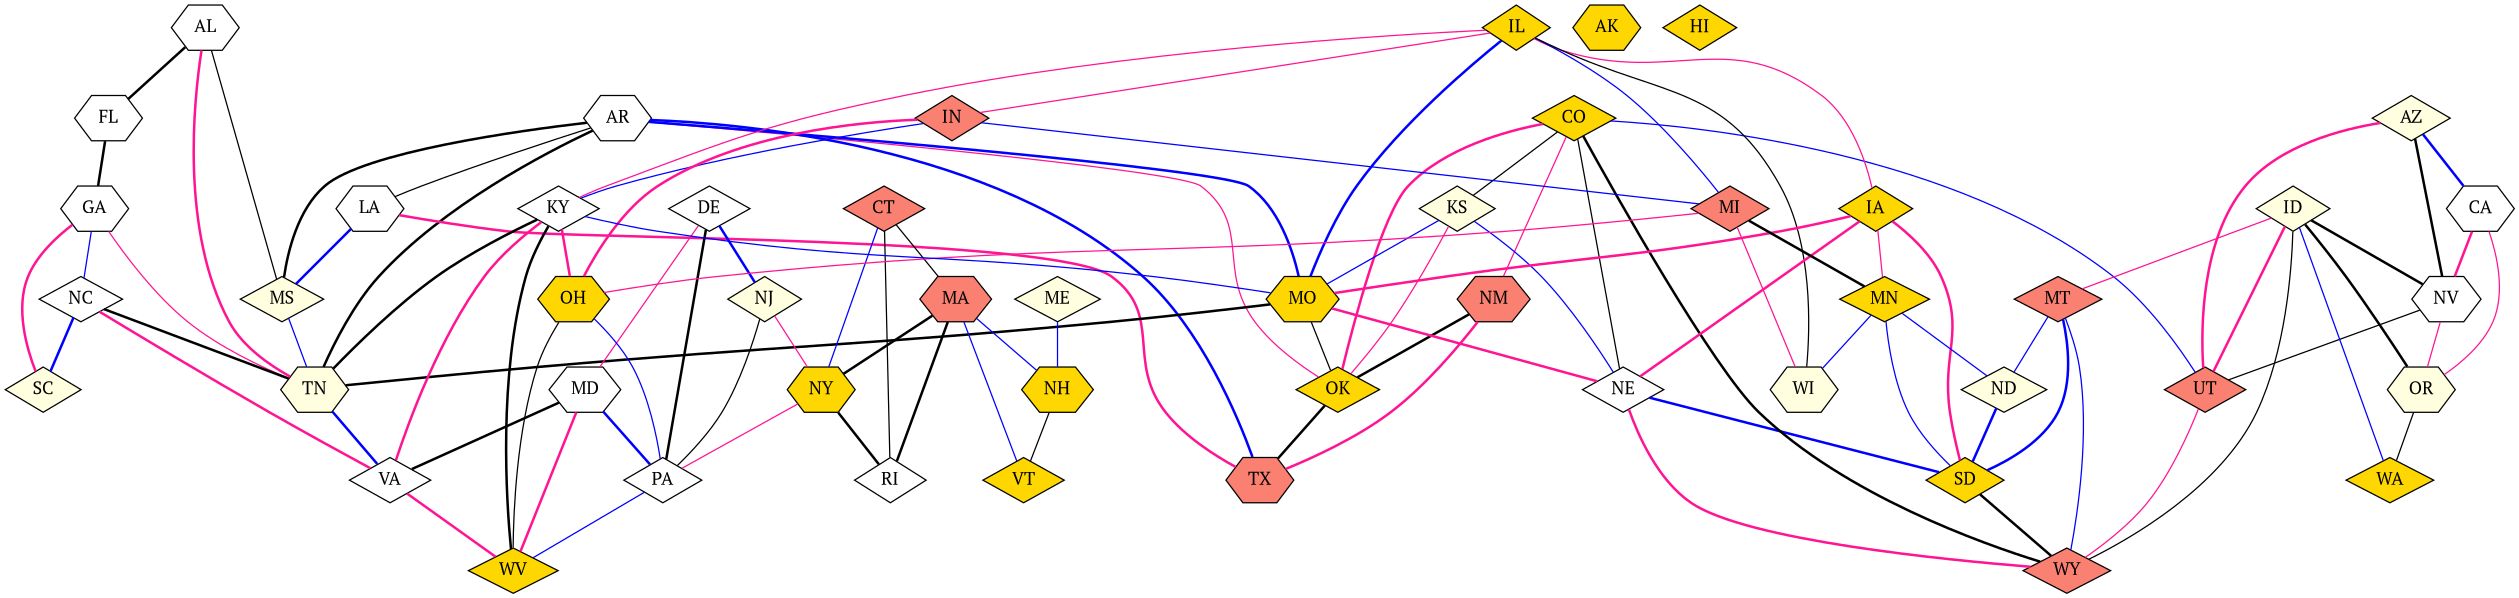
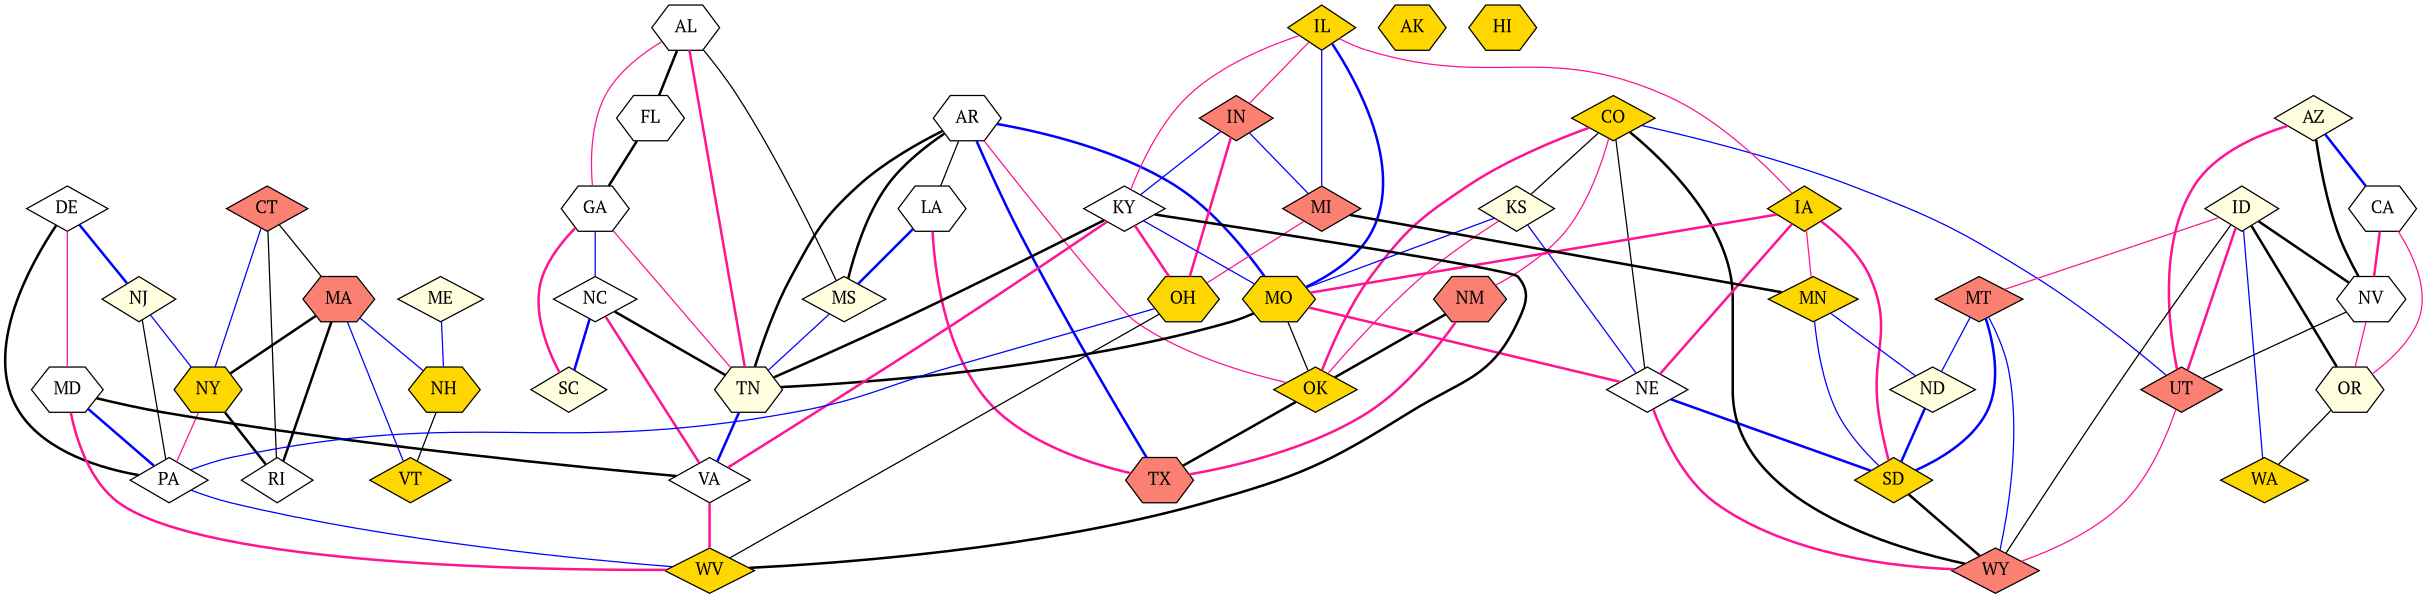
(1700, 28) -> (1503, 28)
none -> (603, 102)
(789, 339) -> (171, 341)
(1804, 390) -> none
